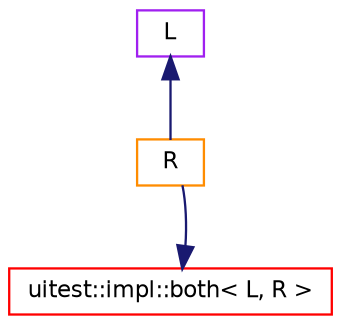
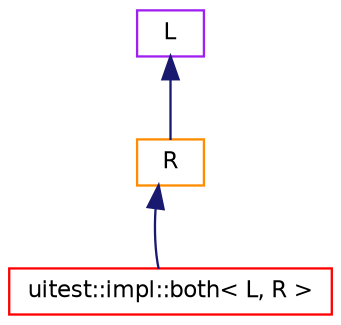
(186, 216) -> (155, 239)
